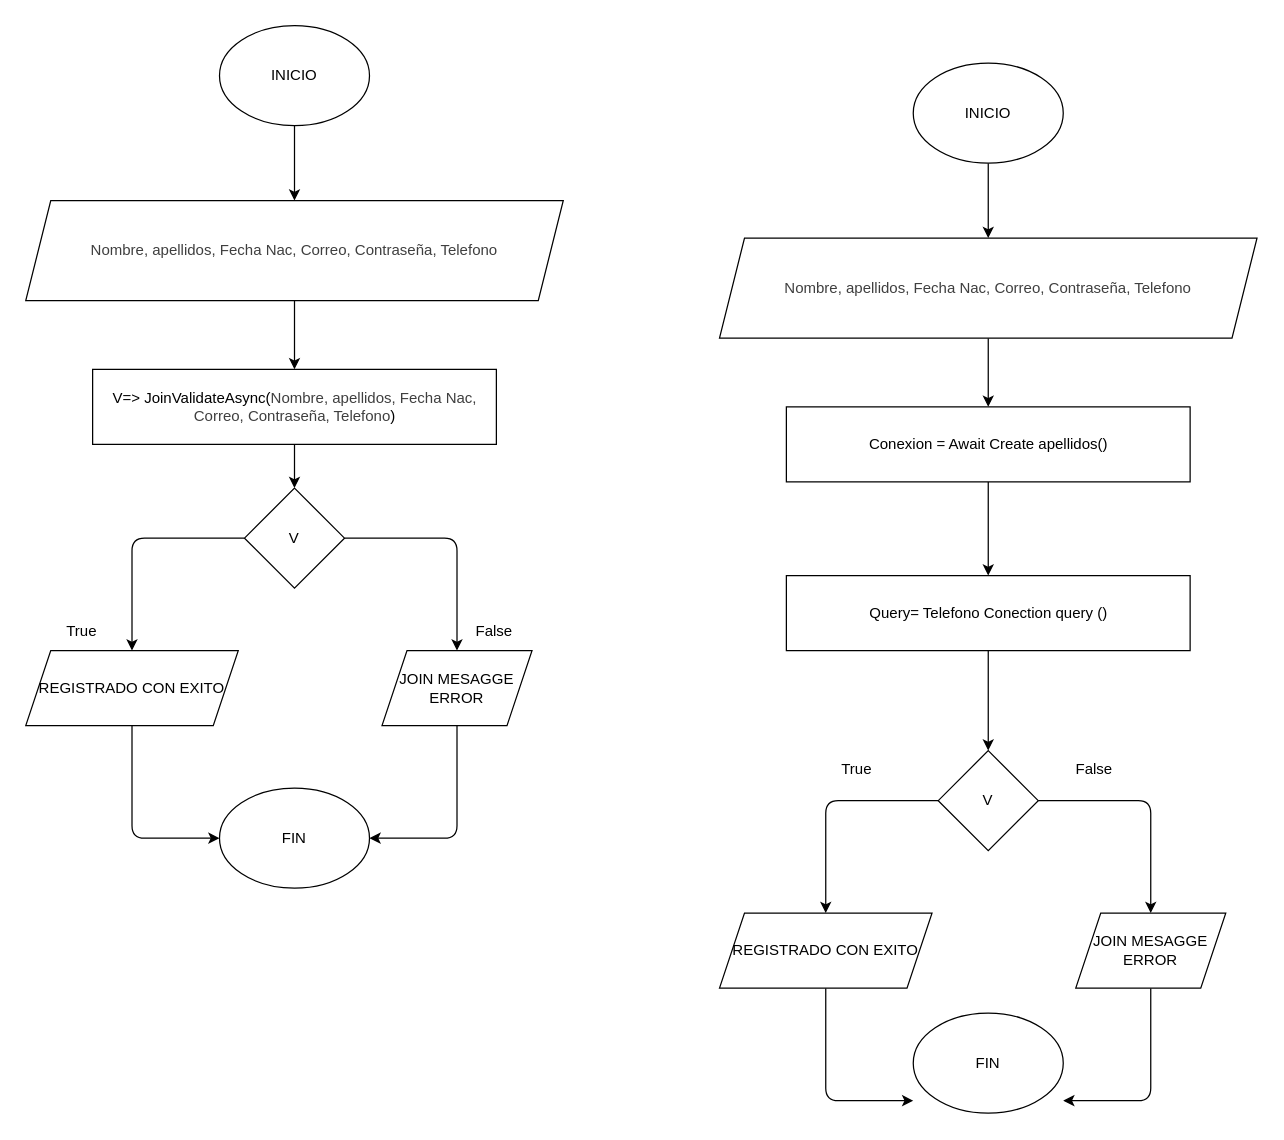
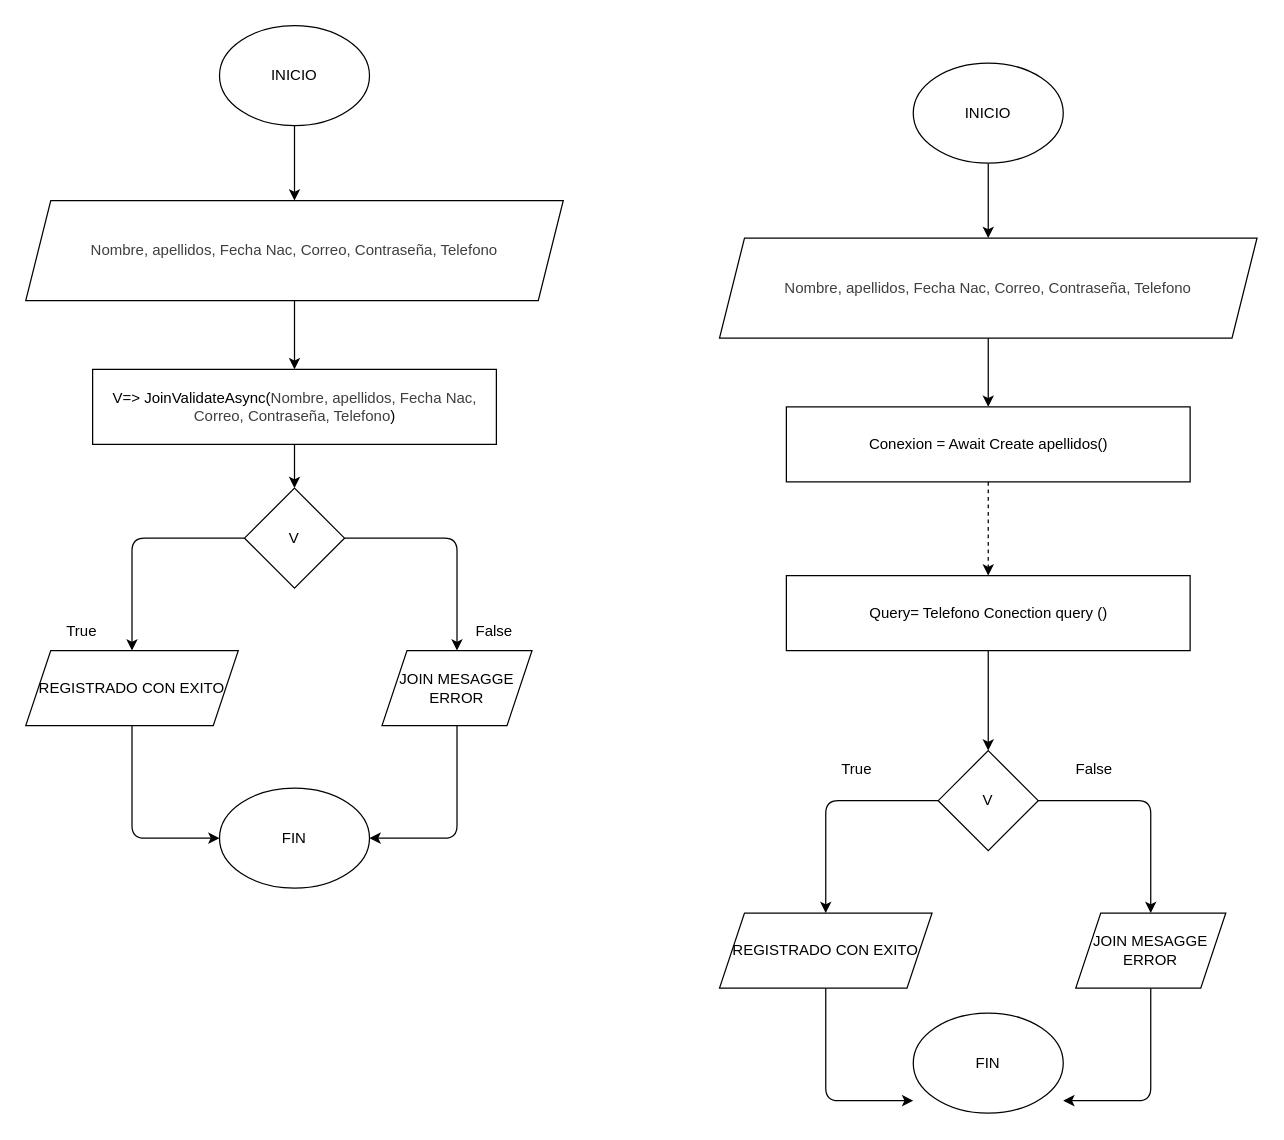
(988, 524) -> (988, 524)
